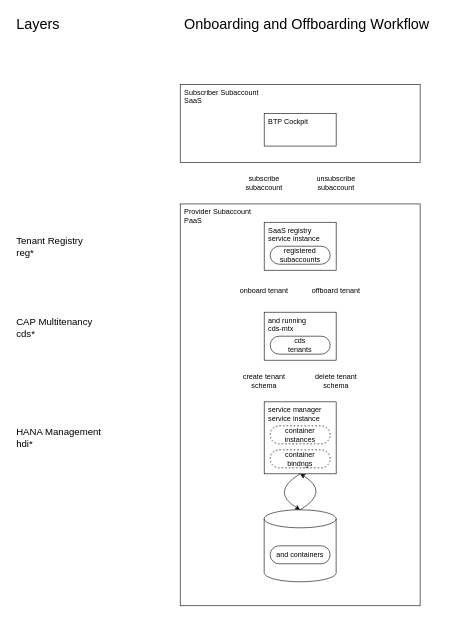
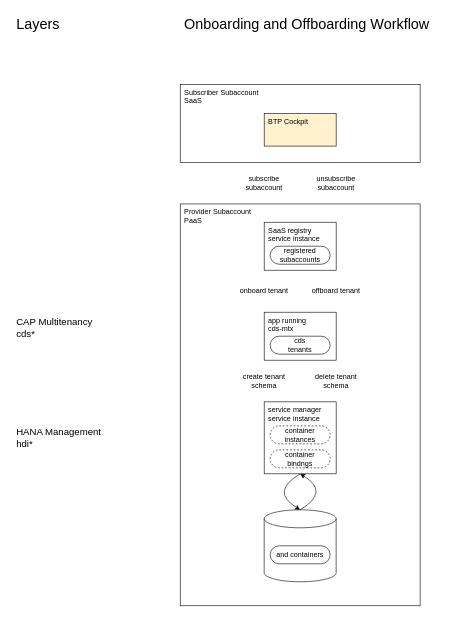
(300, 130) -> (300, 130)
(78, 246) -> none
(289, 325) -> (289, 325)
